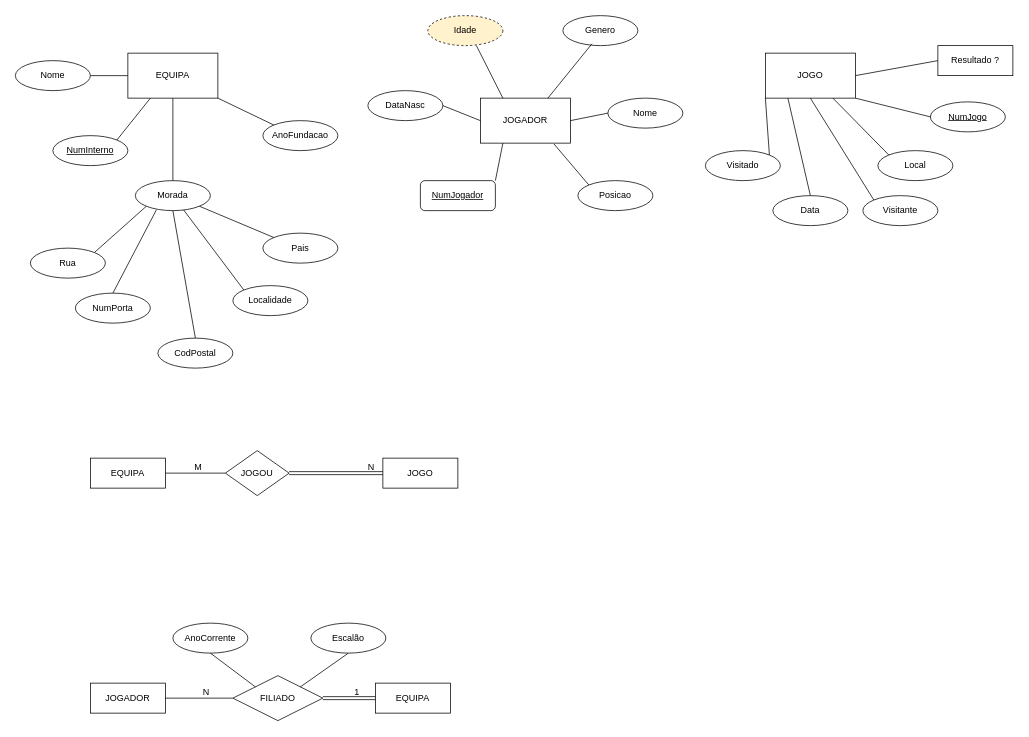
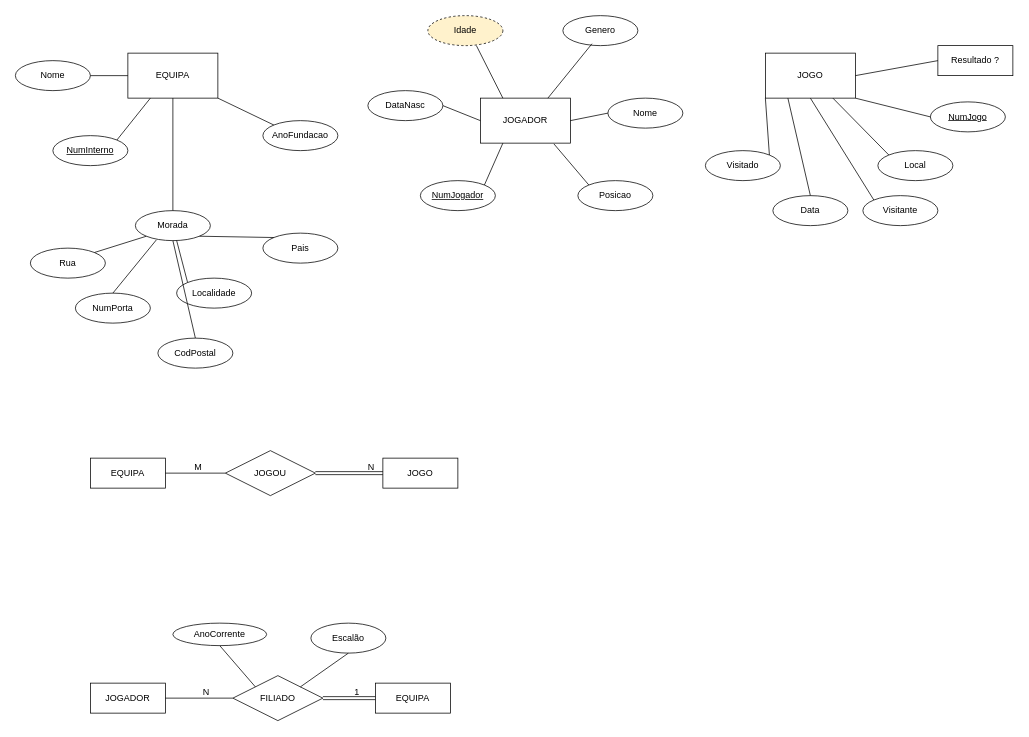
(173, 195) -> (173, 225)
(458, 195) -> (458, 195)
(270, 300) -> (214, 293)
(257, 473) -> (270, 473)
(210, 638) -> (220, 634)
